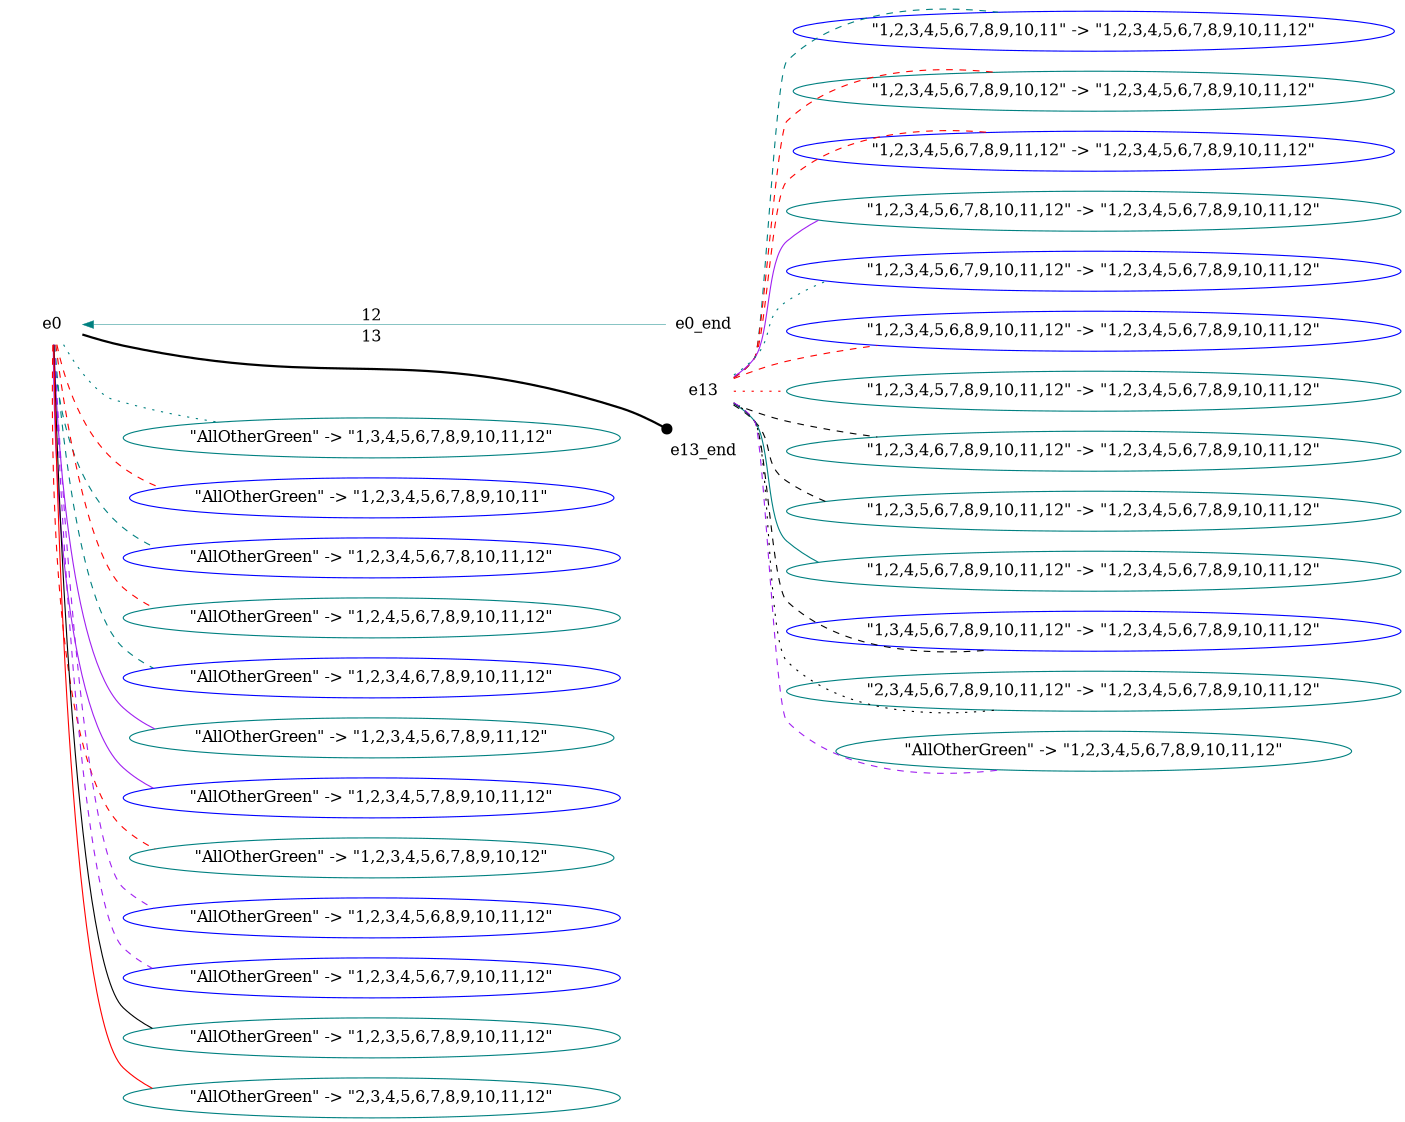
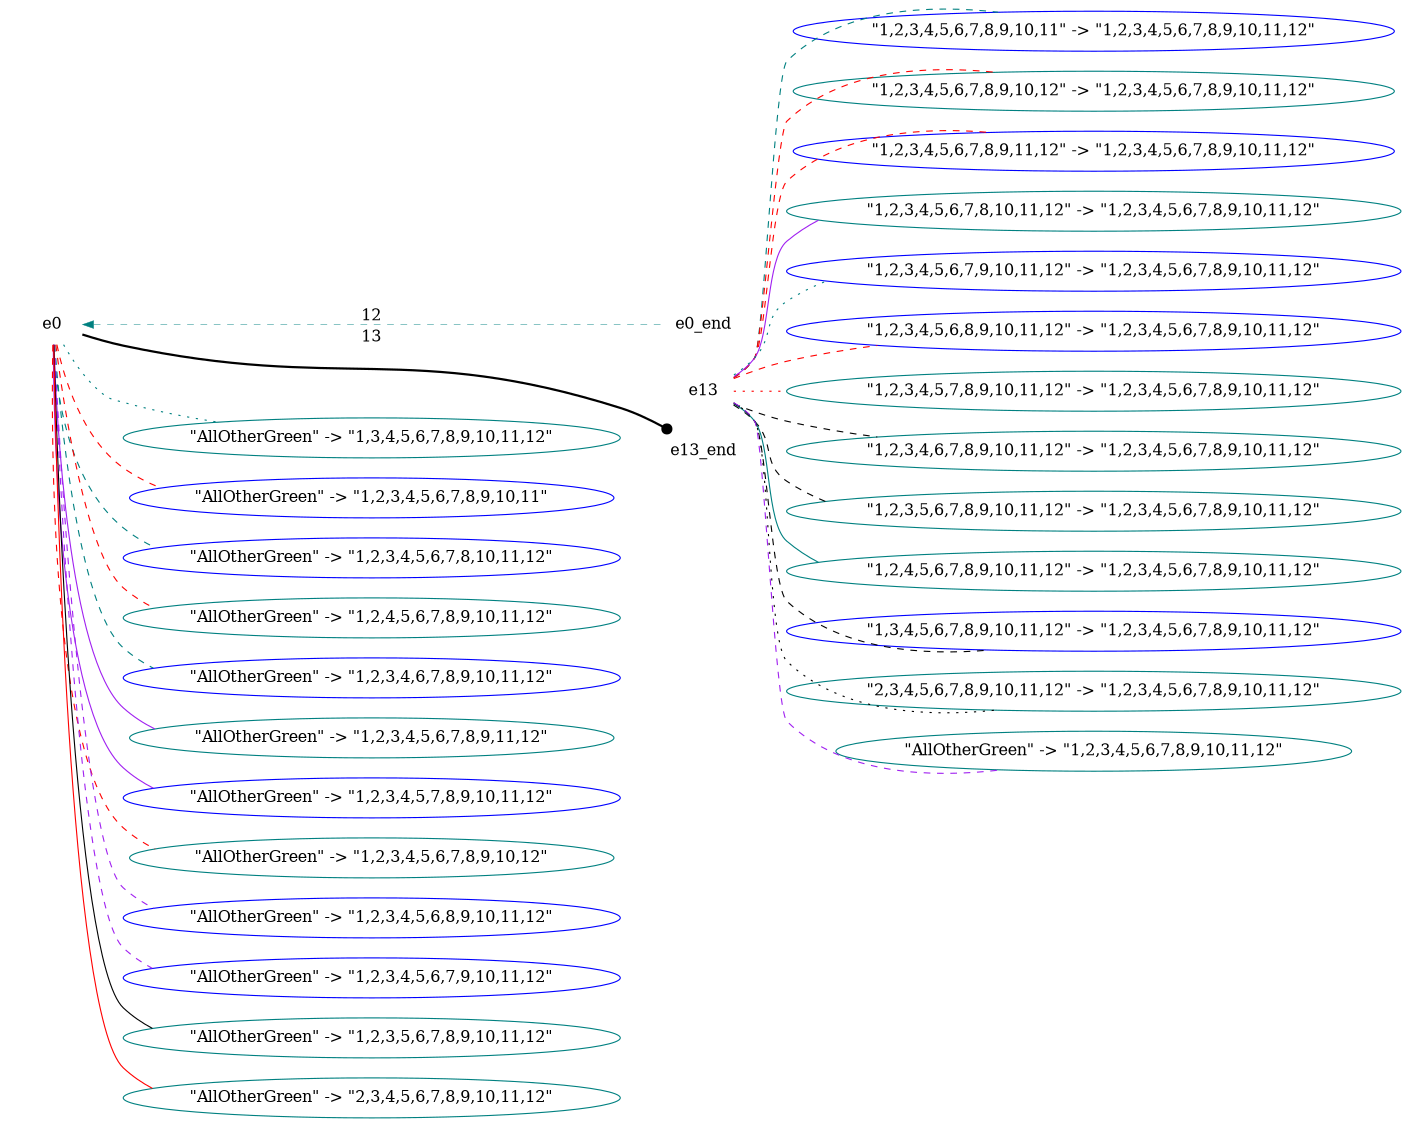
(380, 325) -> (380, 325)
